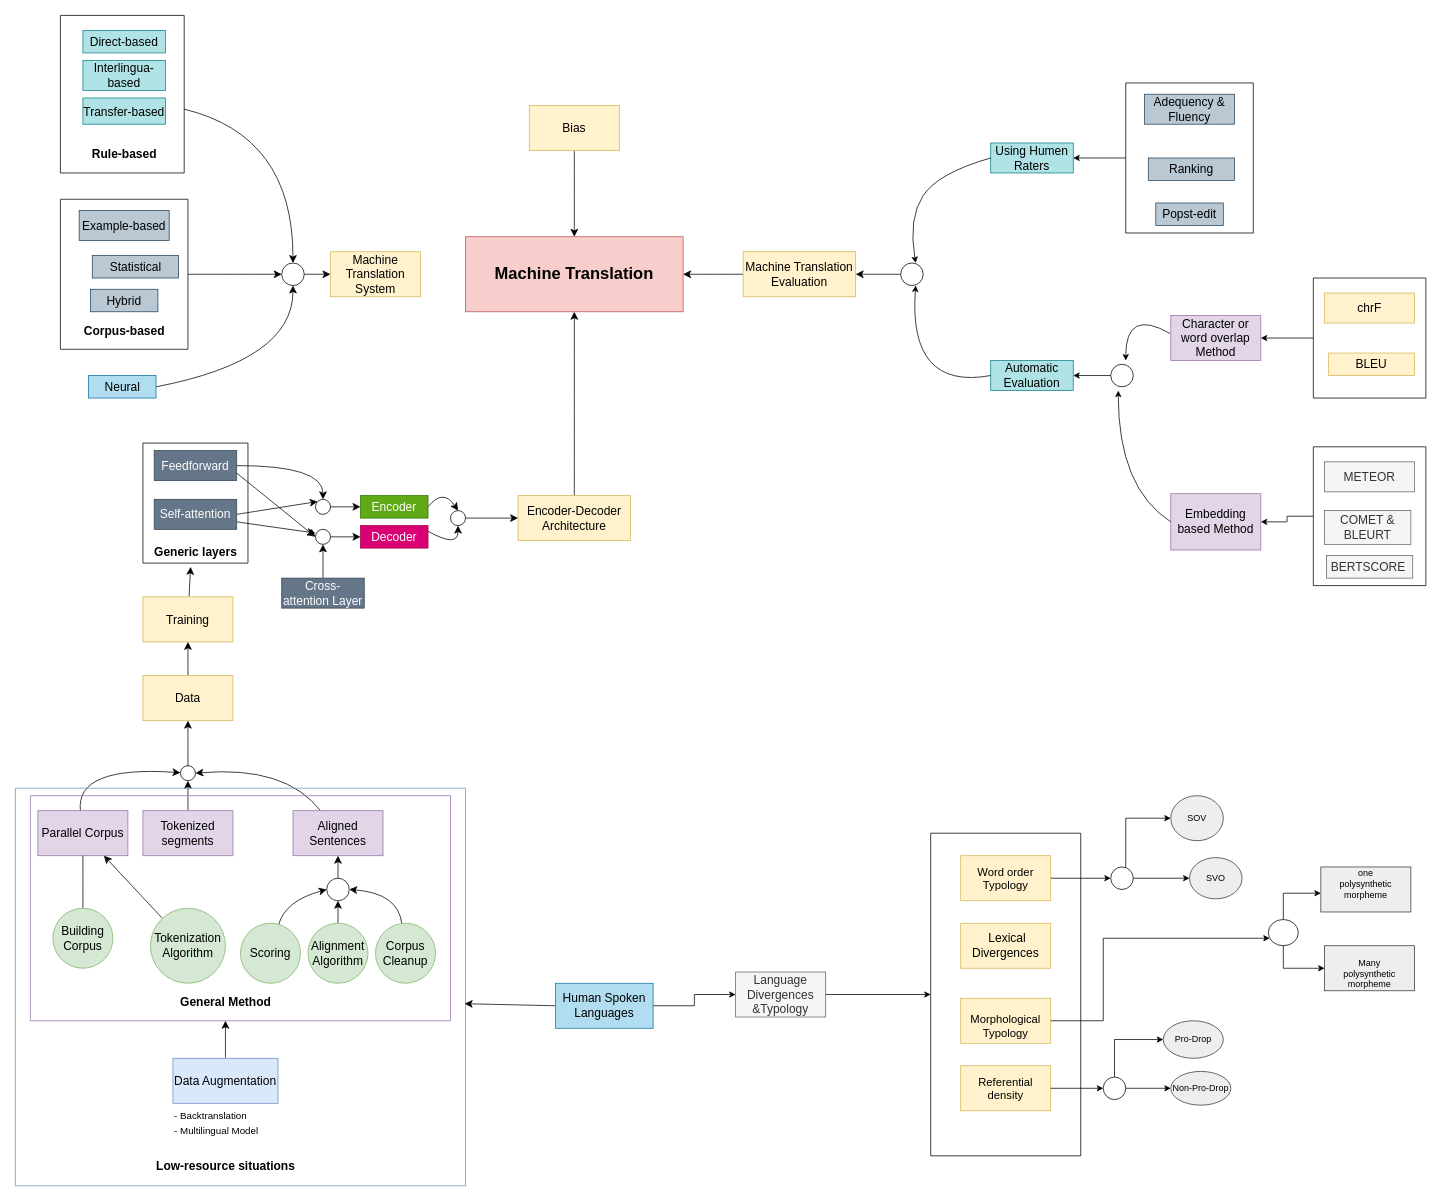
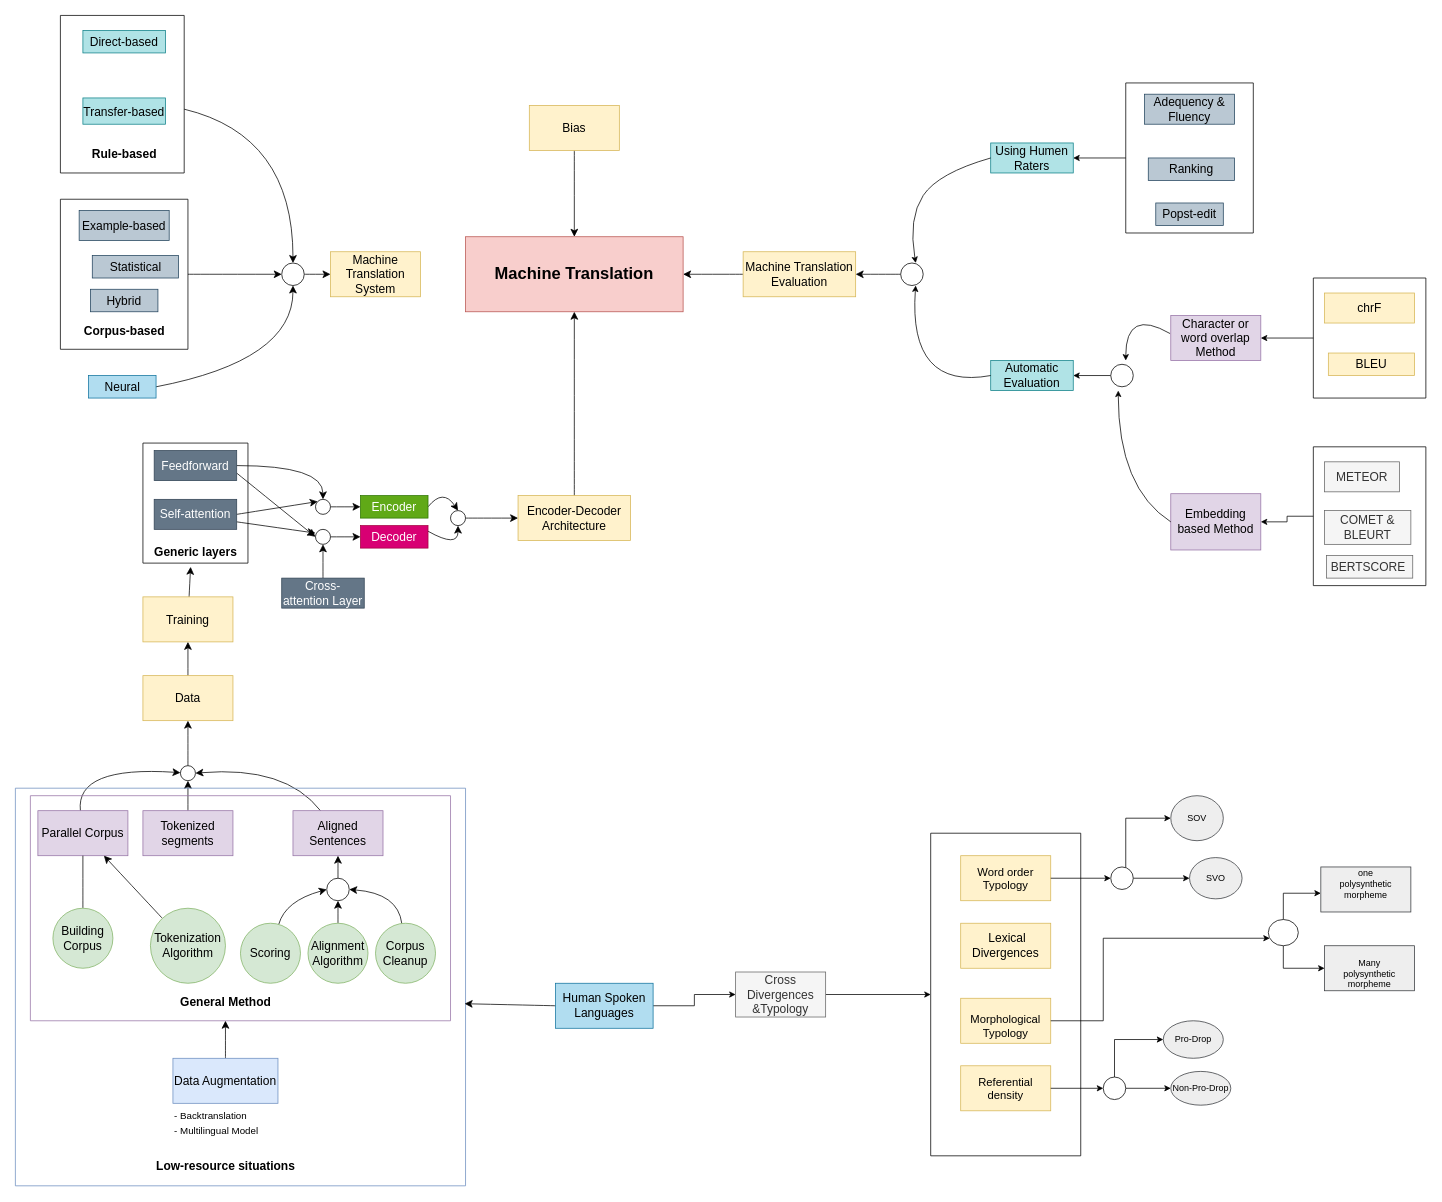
(124, 75) -> none
(1369, 477) -> (1362, 477)
(780, 994) -> (780, 994)
